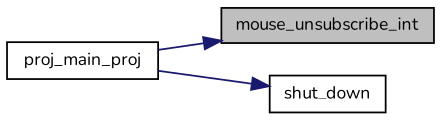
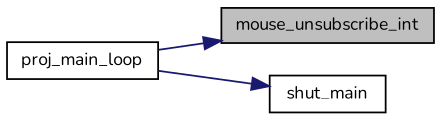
(83, 61) -> (83, 61)
(328, 94) -> (328, 94)
